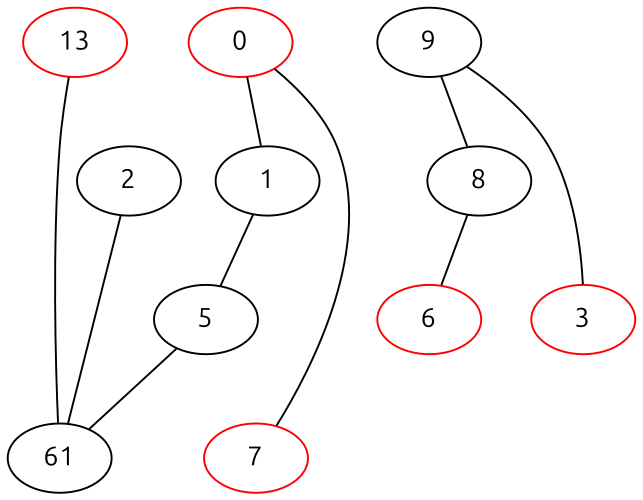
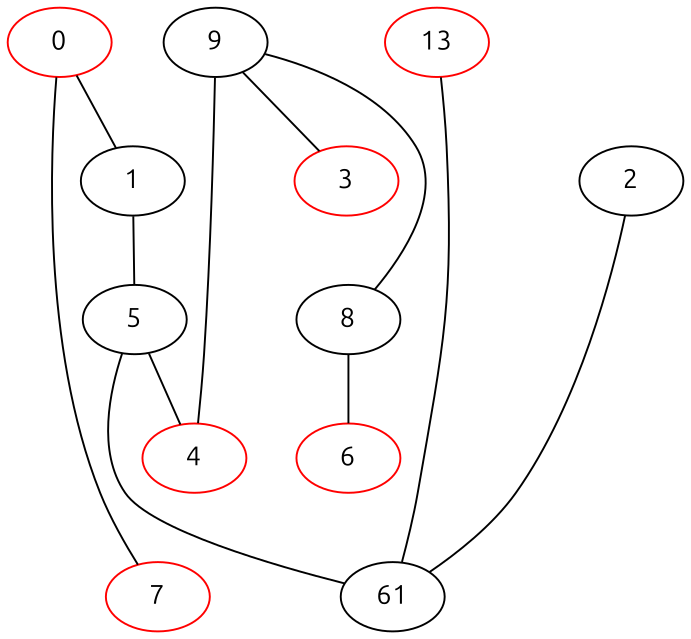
none -> (194, 458)
